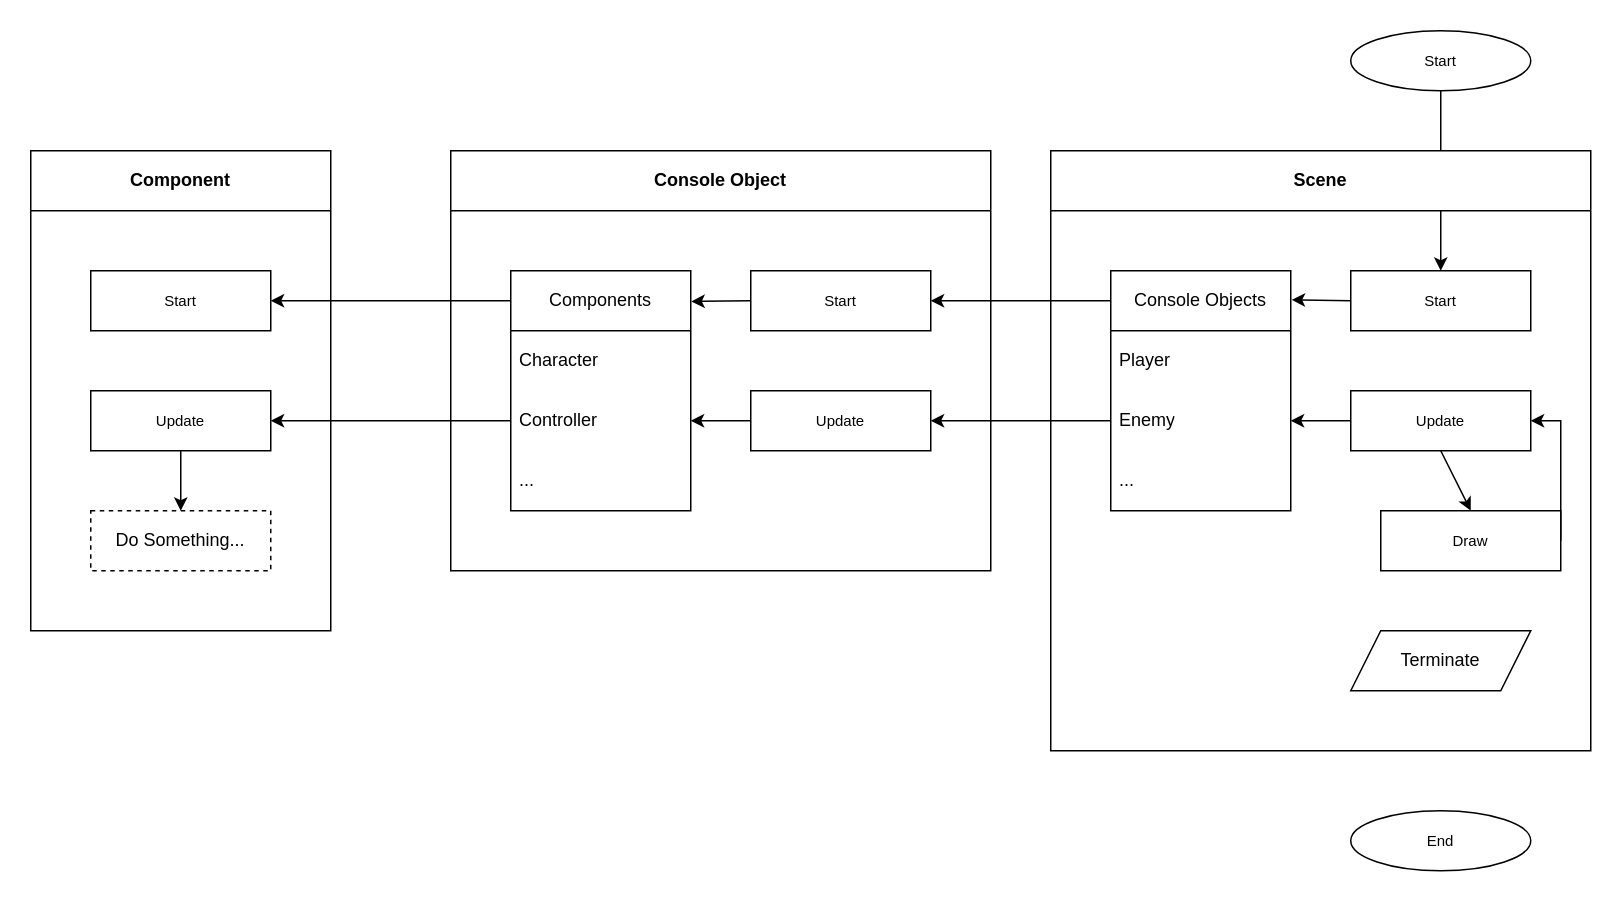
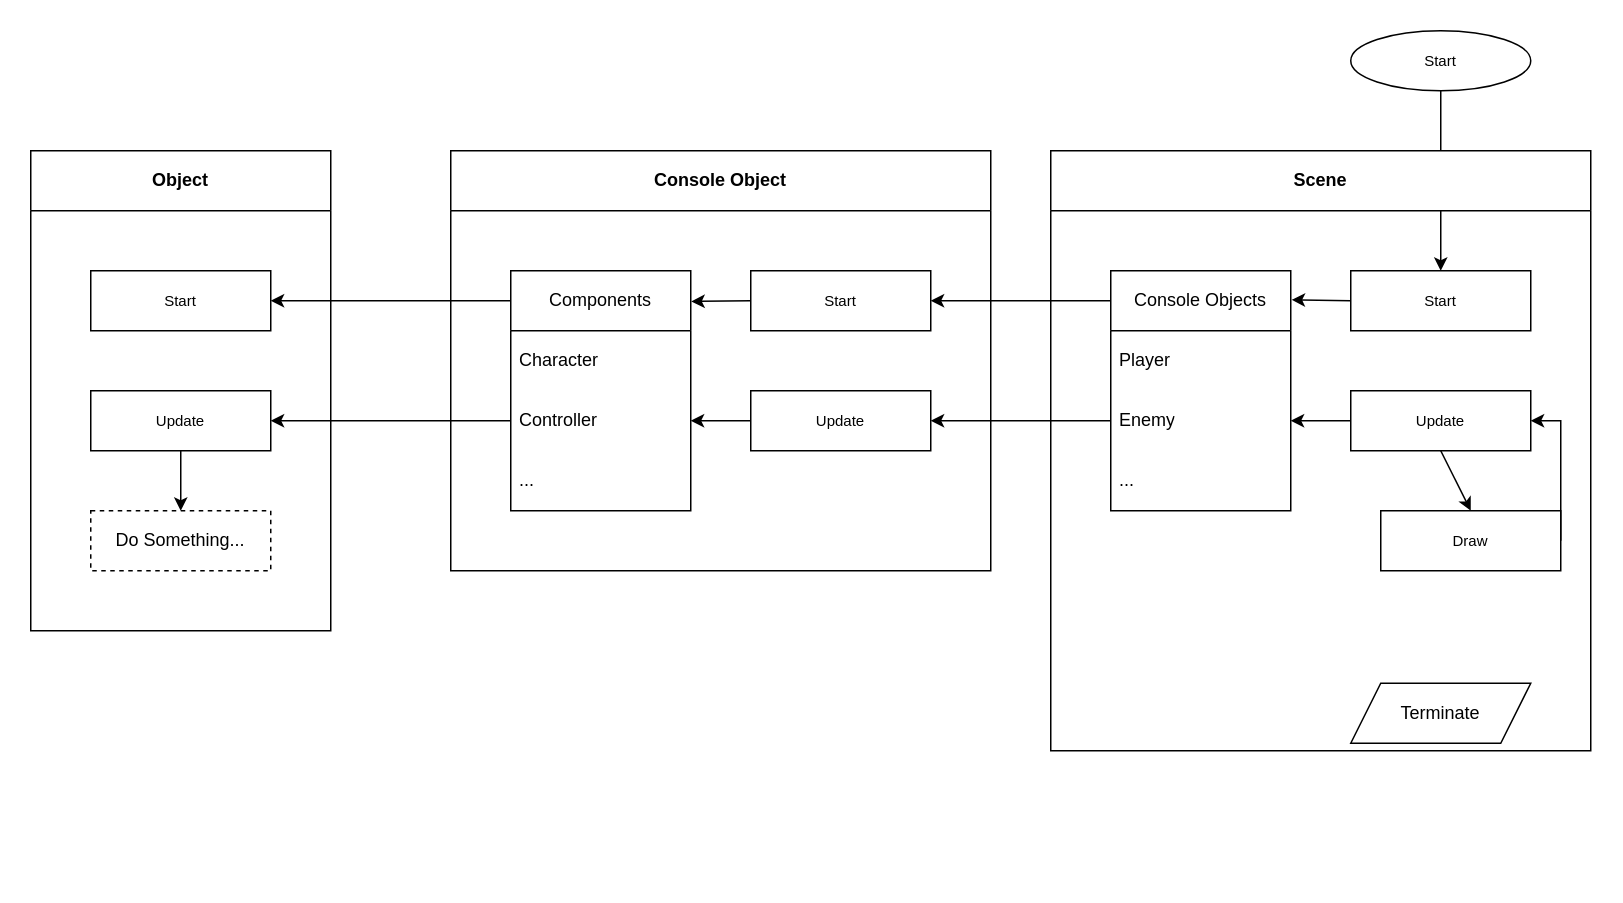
(181, 181) -> (181, 181)
(1441, 661) -> (1441, 713)
(1441, 841) -> none
